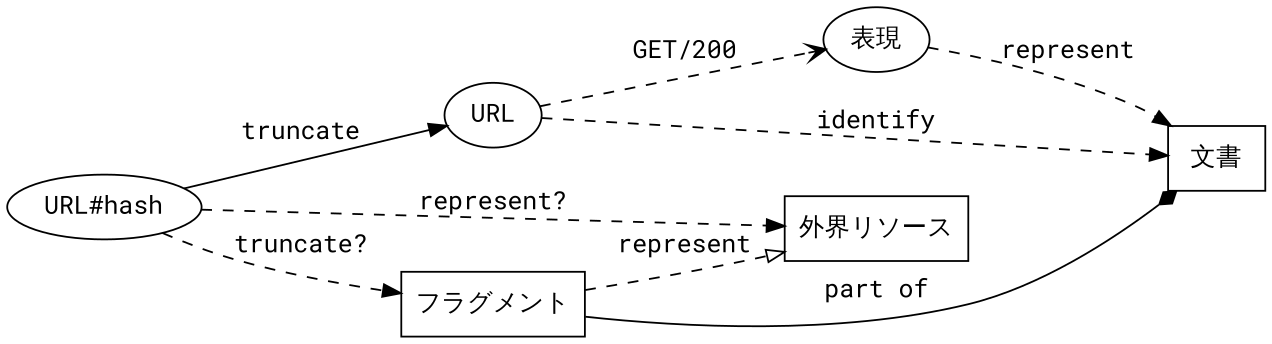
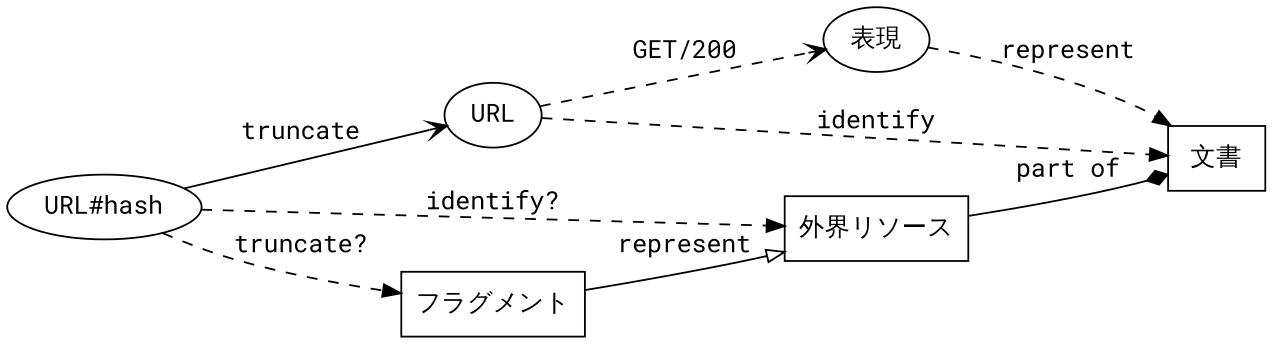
(307, 159) -> (307, 159)
(493, 202) -> (493, 202)
(676, 274) -> (676, 274)
(885, 319) -> (1058, 200)
